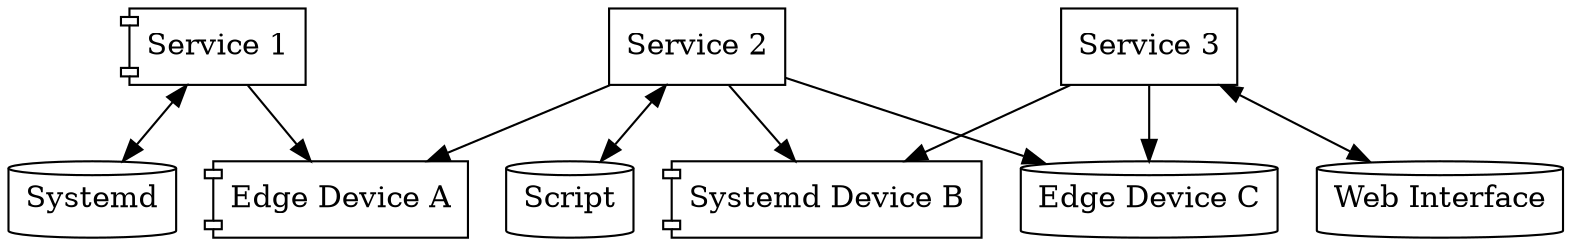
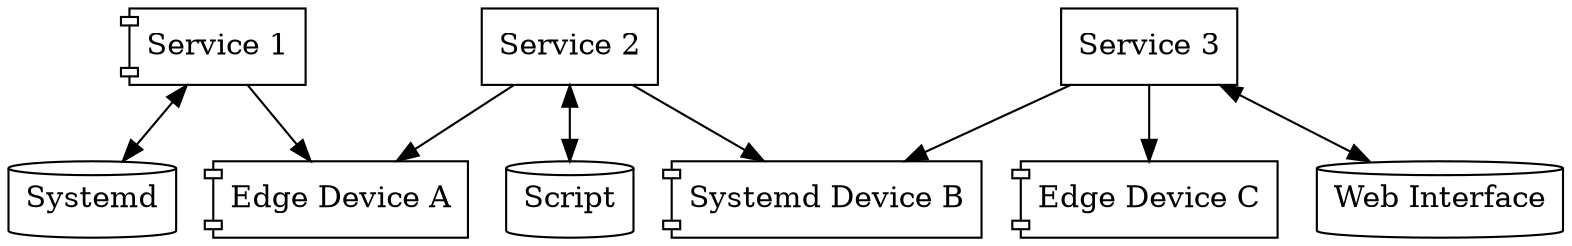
(905, 117) -> none
(1149, 199) -> (1149, 199)
